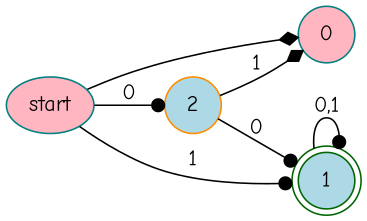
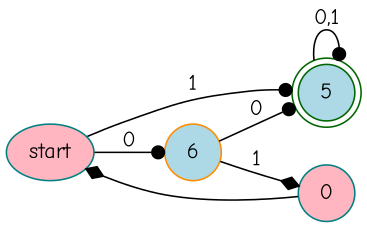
(181, 58) -> (199, 199)
(193, 105) -> (193, 152)
(327, 181) -> (327, 93)
